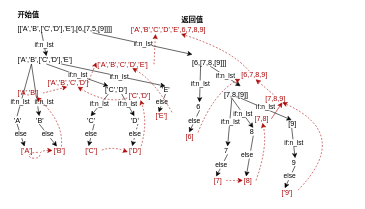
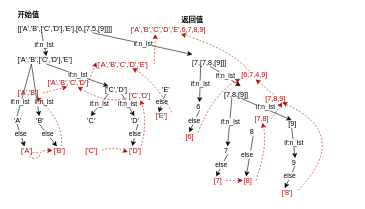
(211, 67) -> (211, 67)
(111, 75) -> none
(250, 75) -> (250, 75)
(242, 112) -> none
(274, 114) -> (274, 114)
(136, 131) -> (136, 131)
(92, 133) -> none
(290, 192) -> (290, 192)
